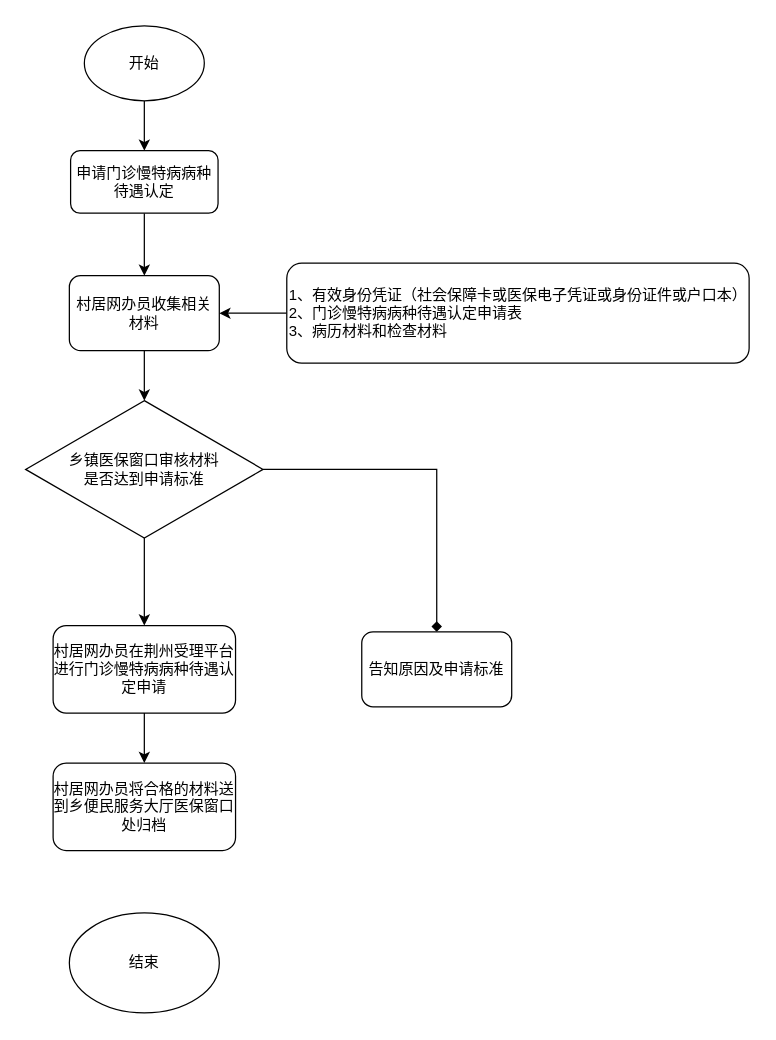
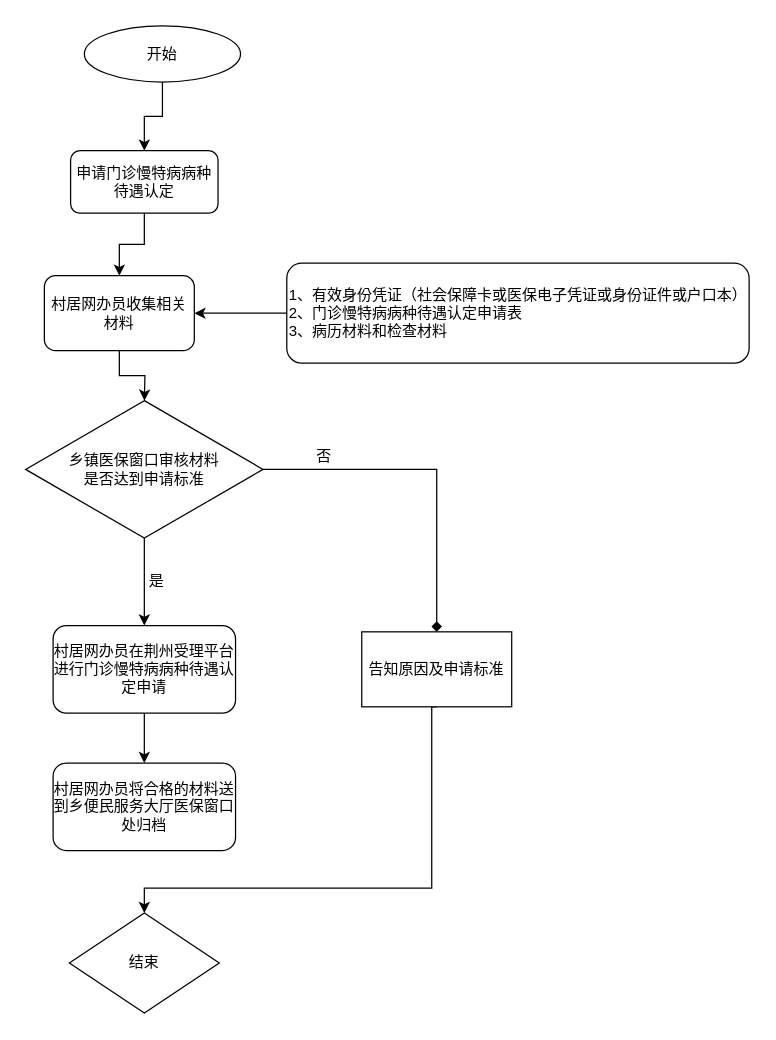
(144, 63) -> (163, 54)
(144, 313) -> (119, 313)
none -> (324, 457)
none -> (157, 582)
(437, 669) -> (437, 669)
none -> (371, 888)
(144, 963) -> (144, 963)
